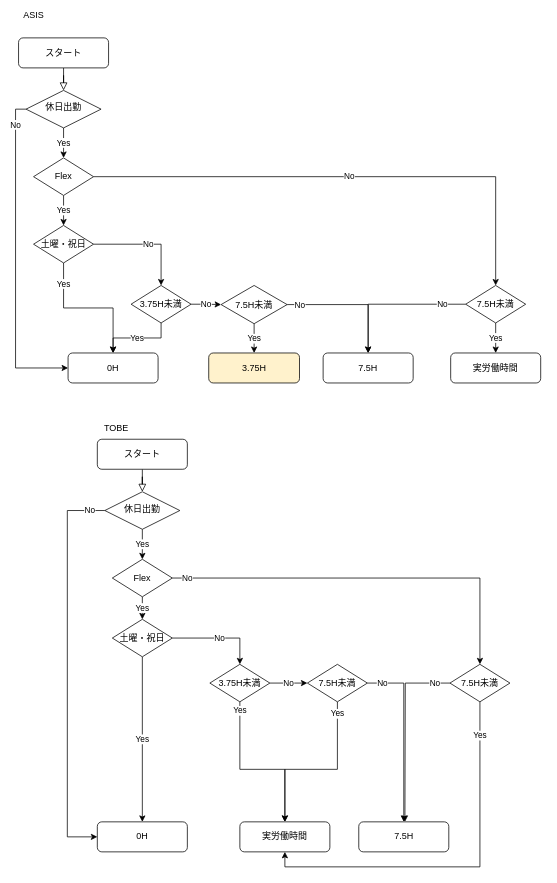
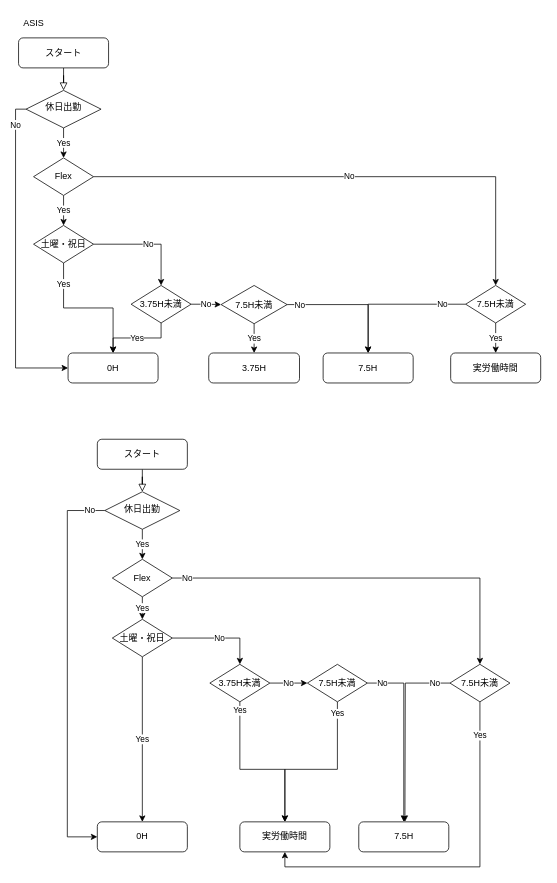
(33, 15) -> (33, 23)
(254, 368) -> (254, 368)
(116, 428) -> none
